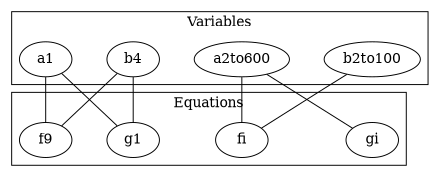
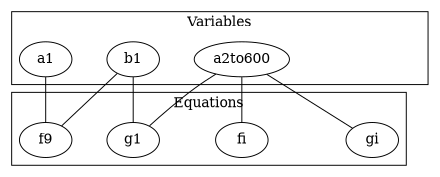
(133, 59) -> (133, 59)
(372, 59) -> none
(95, 105) -> (182, 98)
